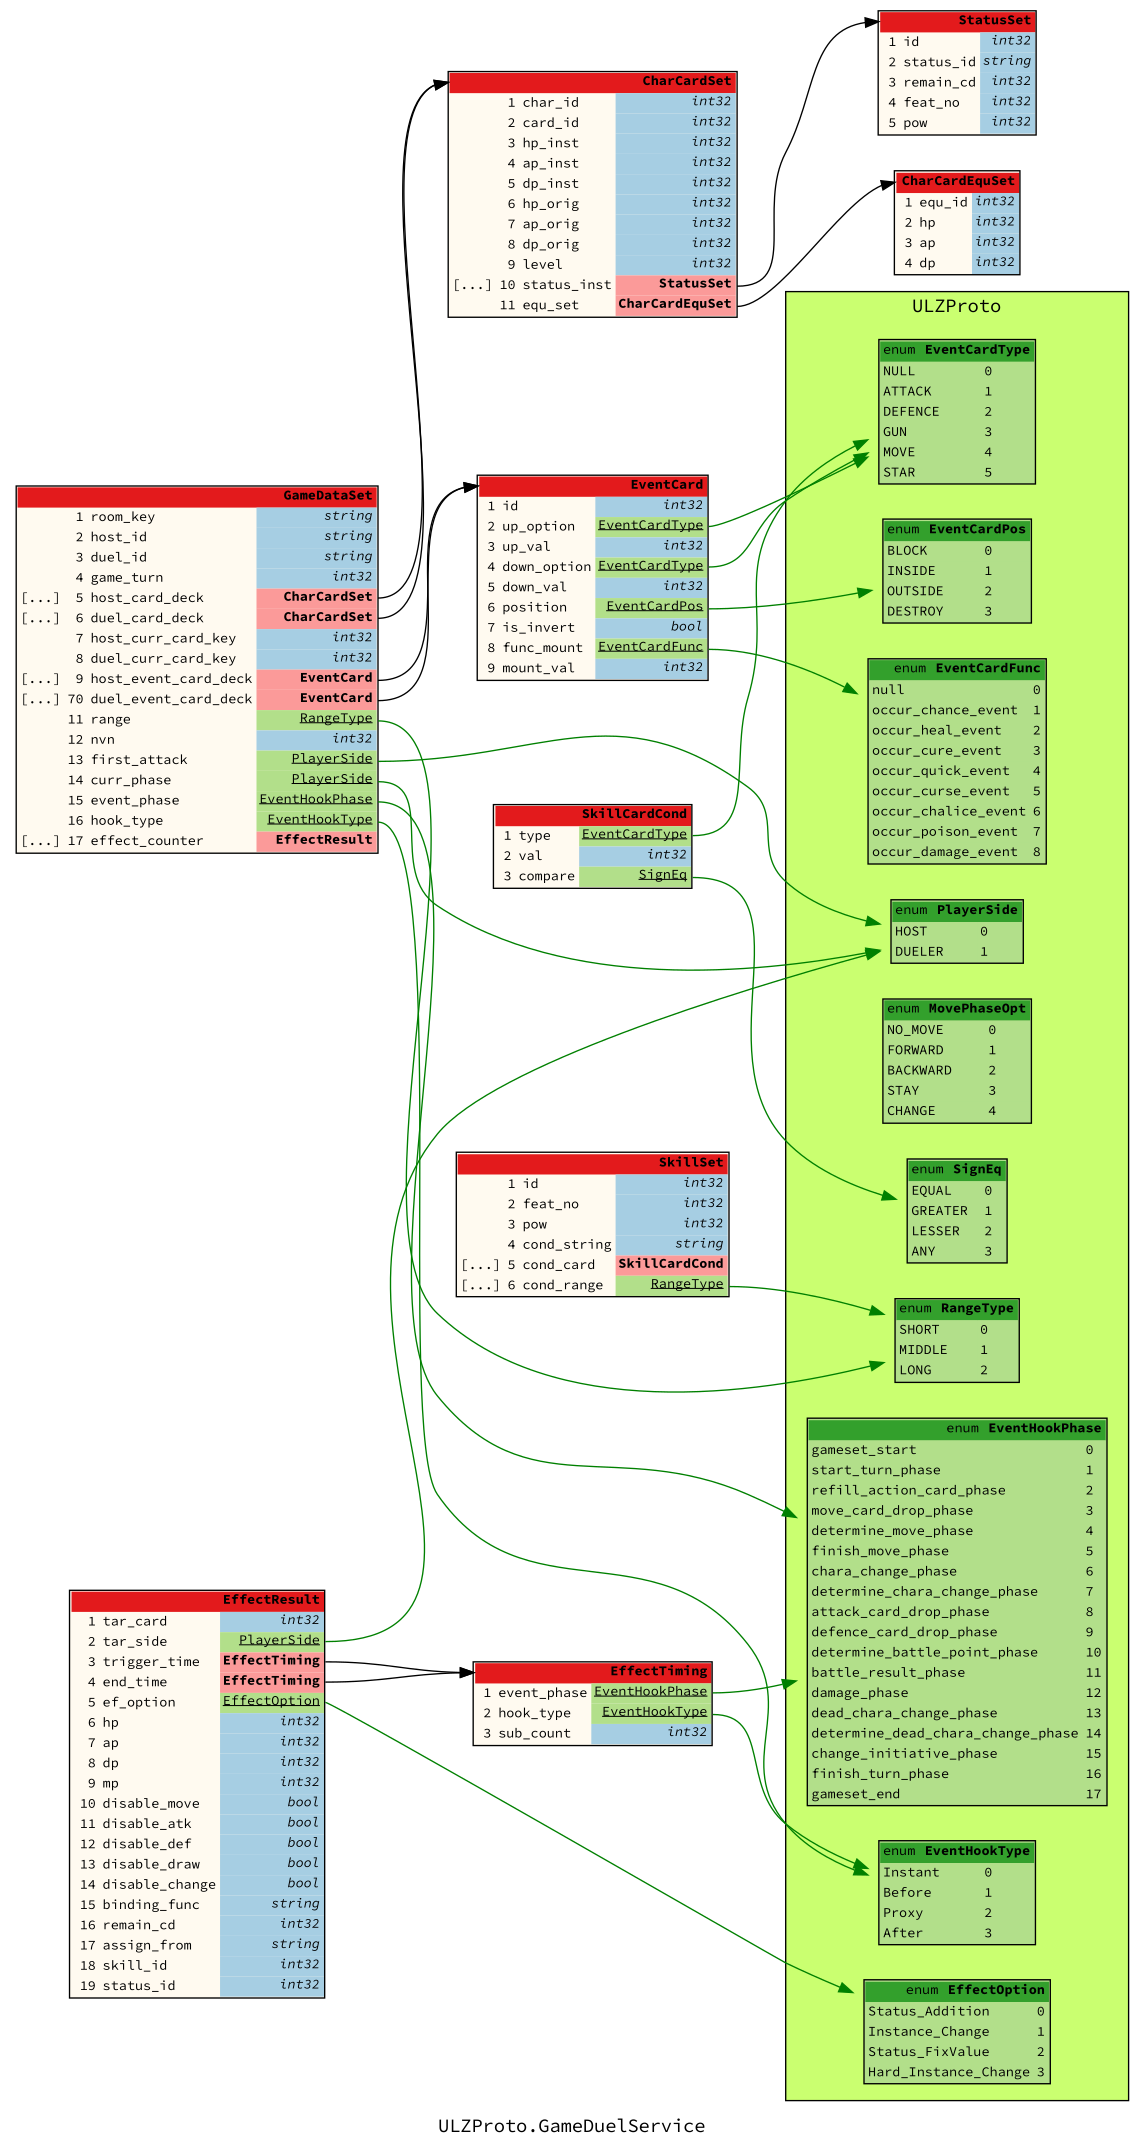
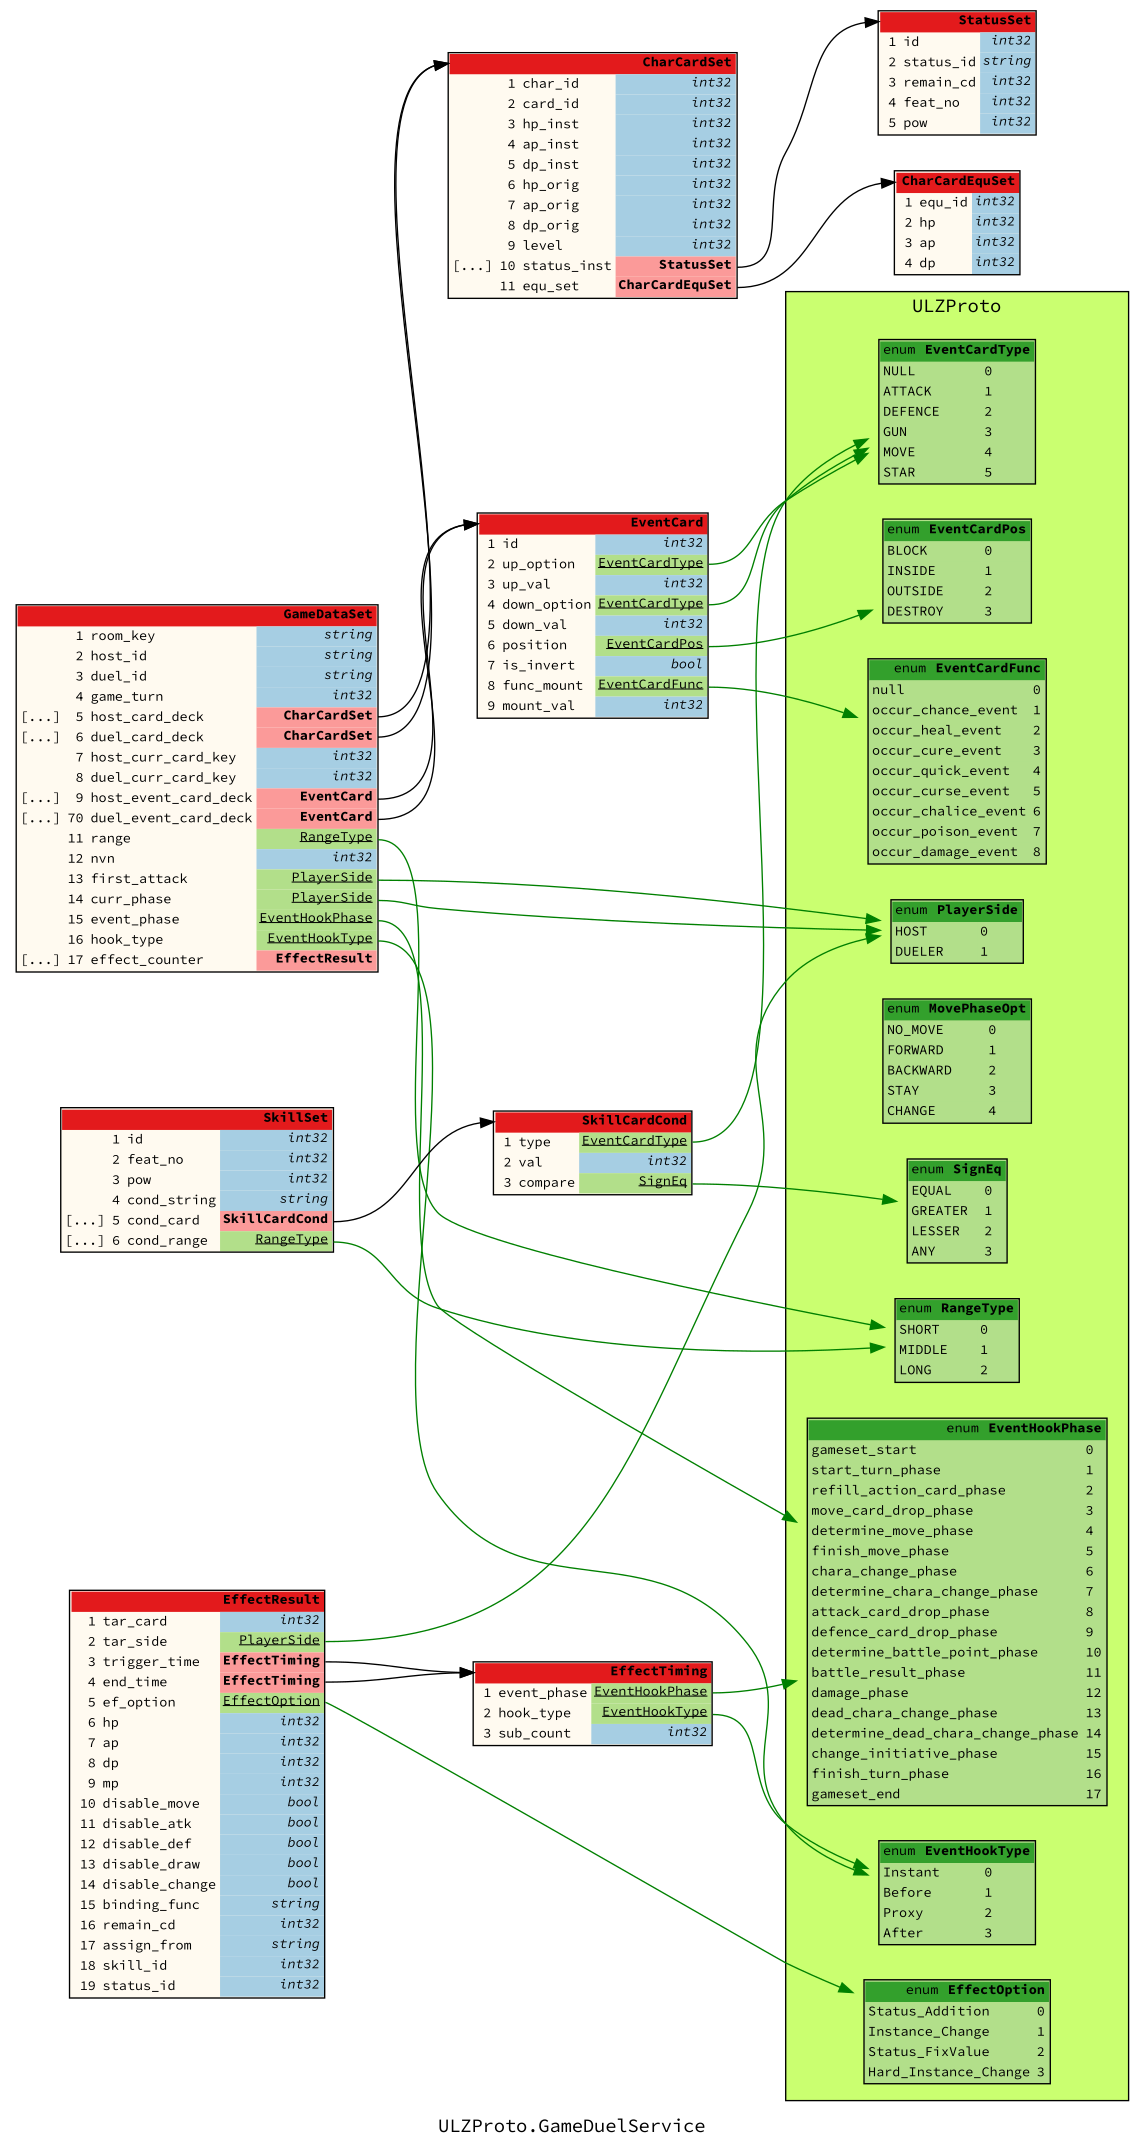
none -> (410, 1177)
